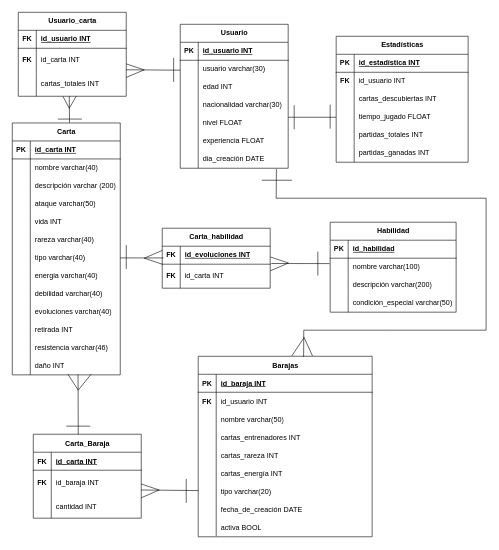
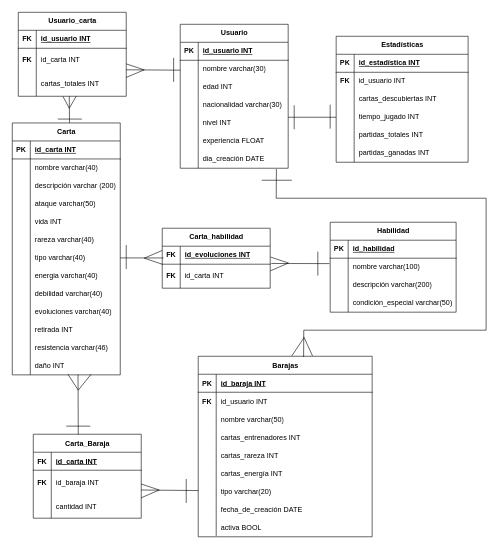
(240, 69) -> (238, 69)
(396, 117) -> (392, 117)
(222, 123) -> (218, 123)
